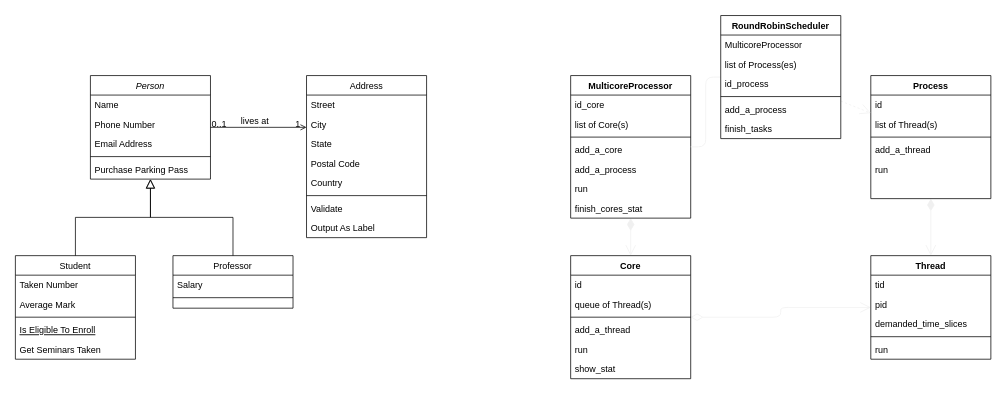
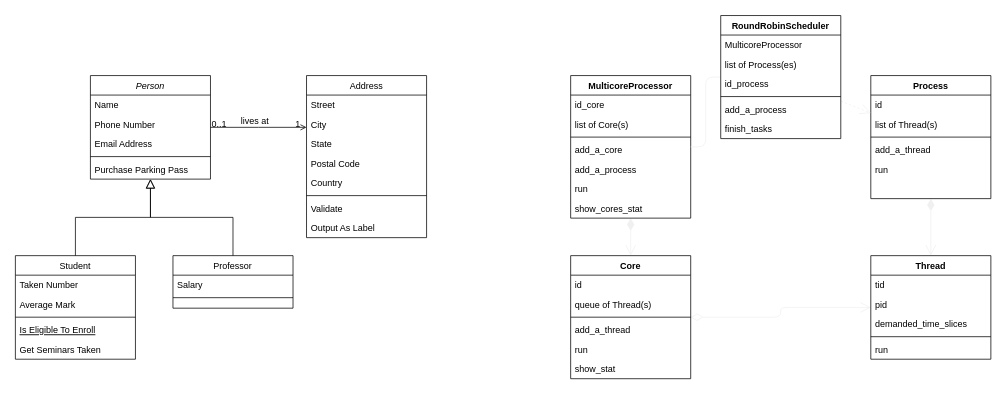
(615, 209) -> (612, 209)
